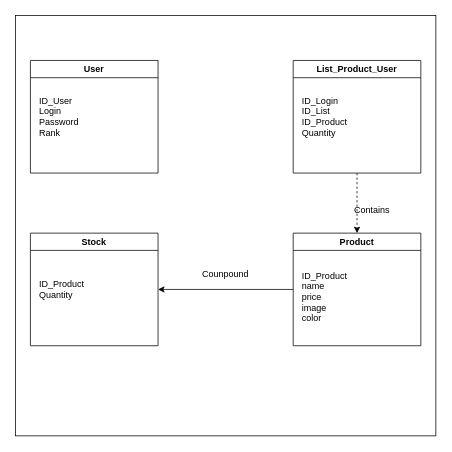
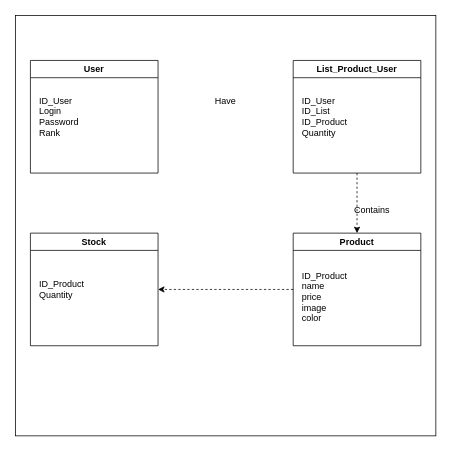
none -> (225, 102)
(327, 117) -> (327, 117)
(225, 274) -> none
(227, 289) -> (227, 289)
